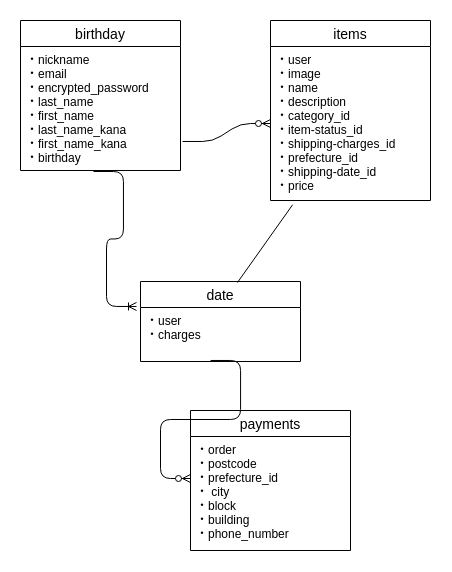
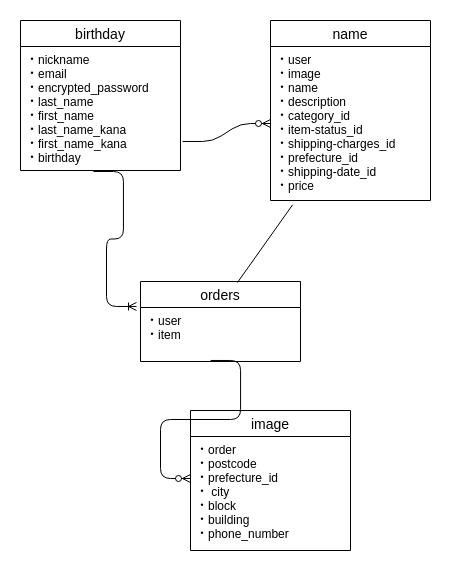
(350, 34) -> (350, 34)
(220, 295) -> (220, 295)
(165, 321) -> (165, 321)
(270, 424) -> (270, 424)
